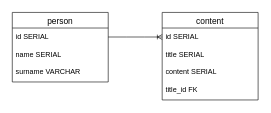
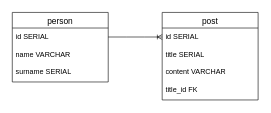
(210, 21) -> (210, 21)
(37, 54) -> (39, 54)
(45, 72) -> (43, 72)
(193, 72) -> (195, 72)
